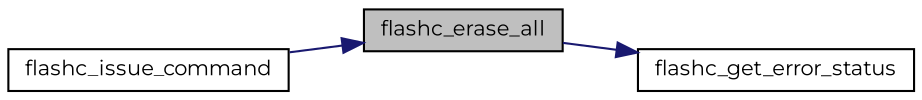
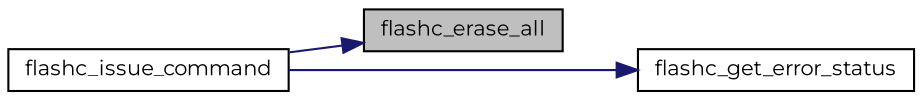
(590, 46) -> (453, 70)
